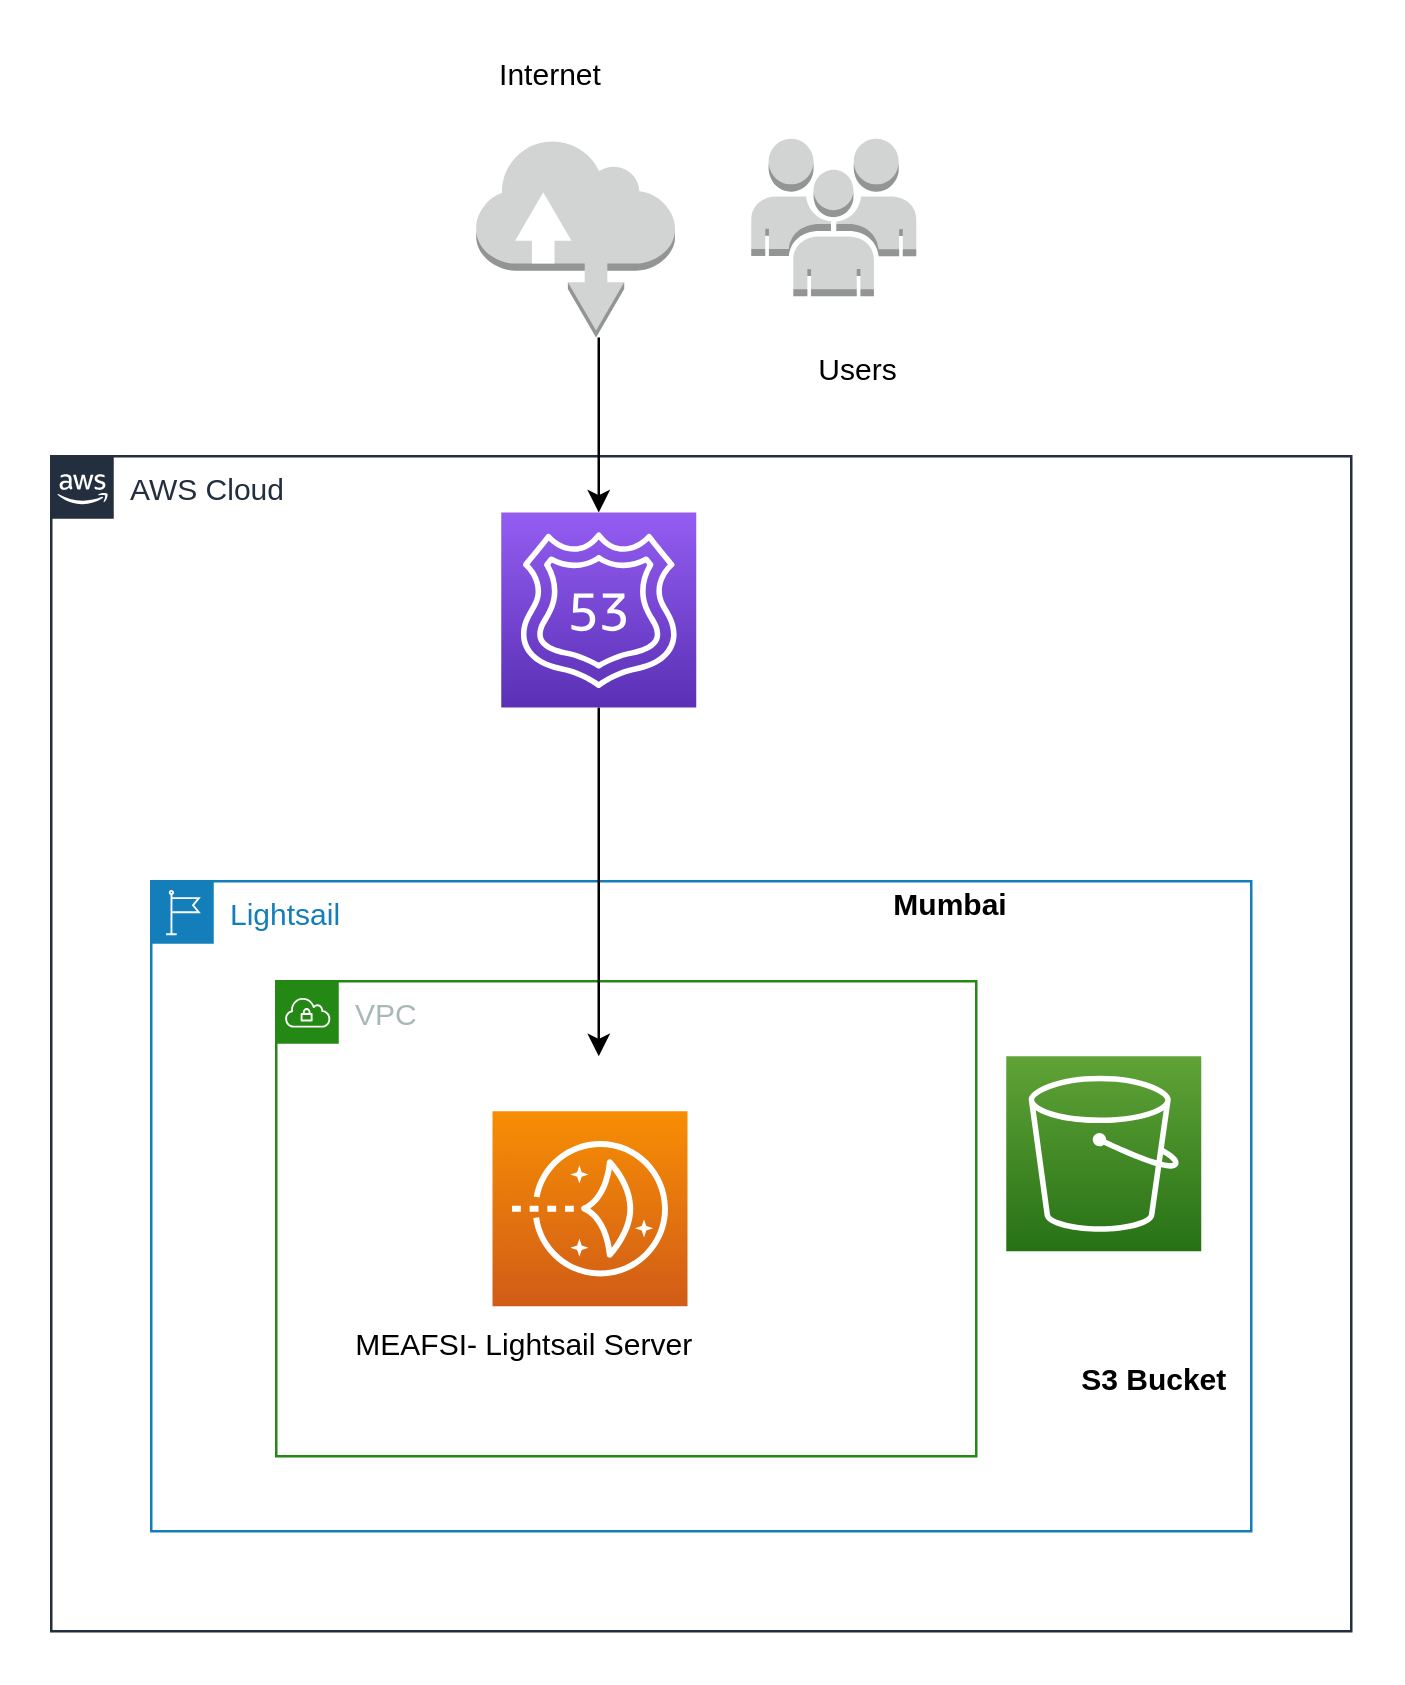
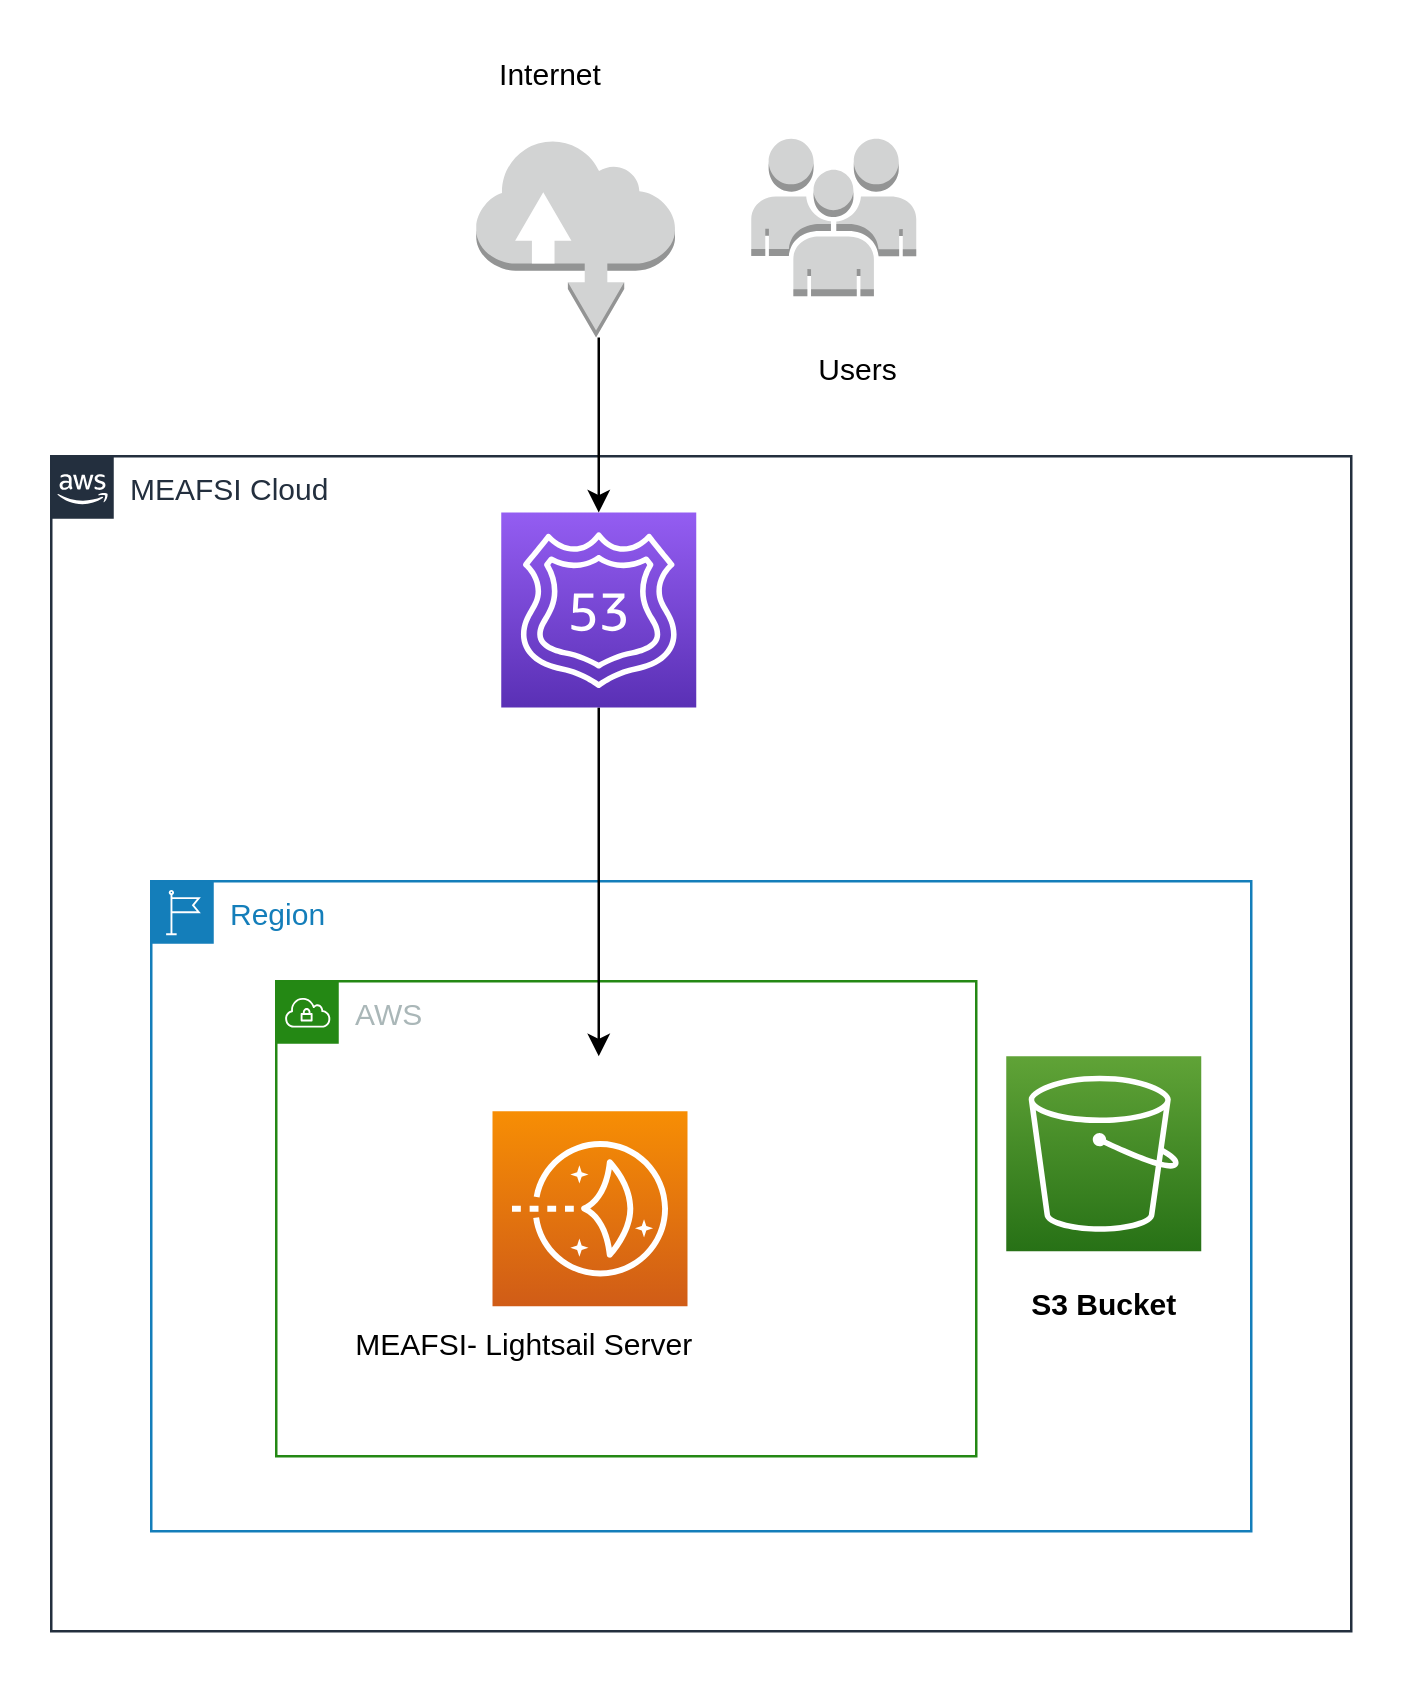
(199, 492) -> (224, 492)
(951, 906) -> none
(295, 917) -> (278, 917)
(381, 1017) -> (381, 1017)
(1154, 1381) -> (1104, 1306)
